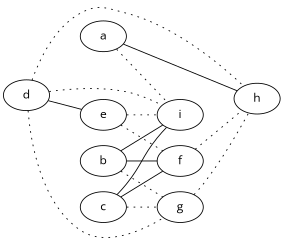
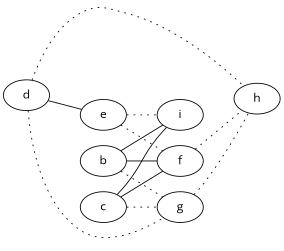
(103, 36) -> none
(107, 89) -> none
